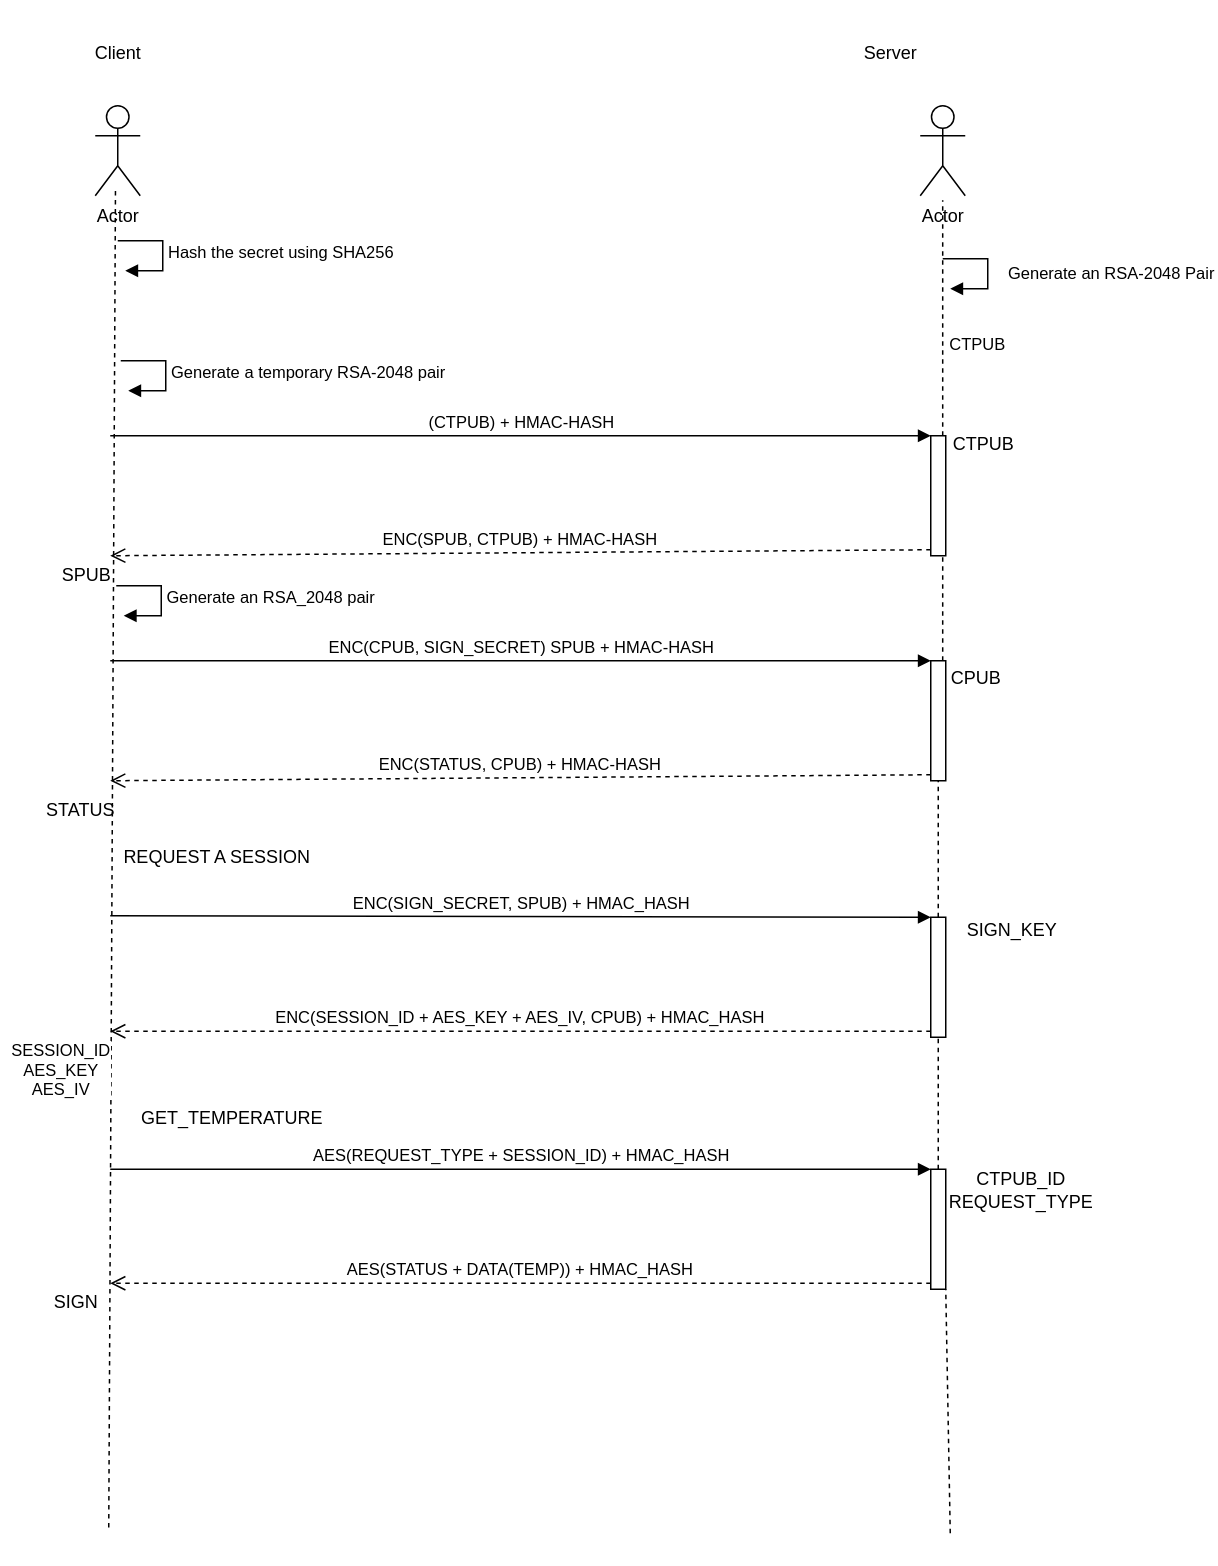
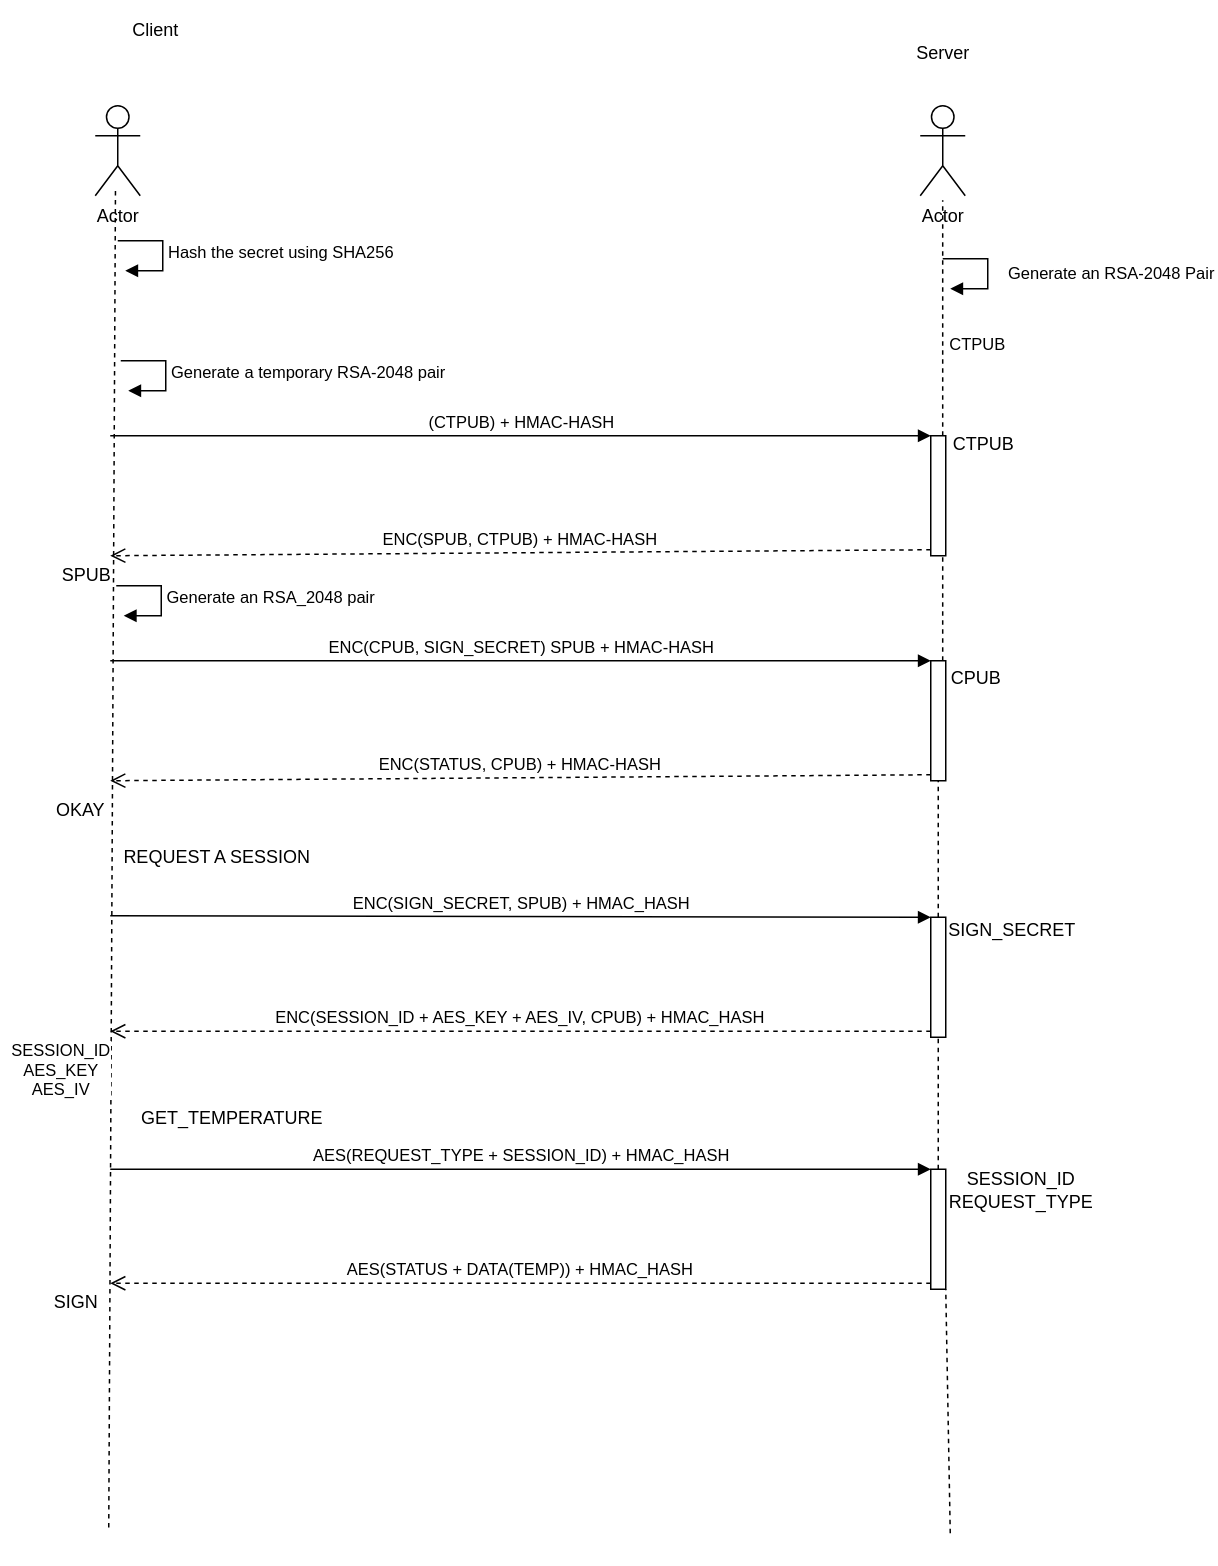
(118, 53) -> (155, 31)
(890, 53) -> (943, 53)
(81, 811) -> (81, 811)
(1013, 931) -> (1013, 931)
(1022, 1190) -> (1022, 1190)
